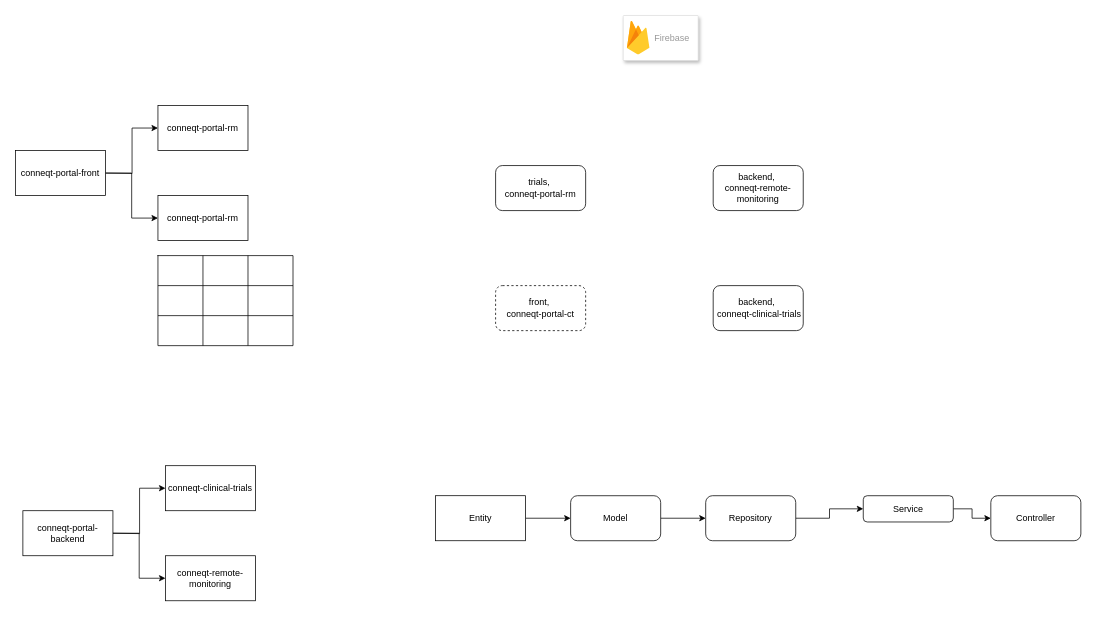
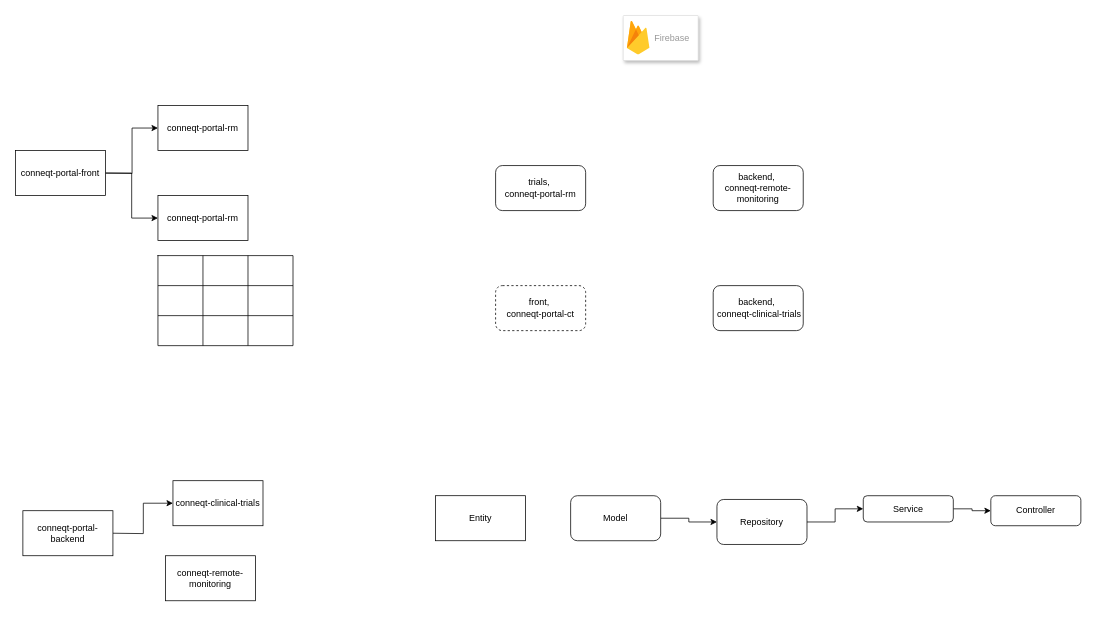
(210, 488) -> (218, 503)
(545, 518) -> none
(750, 518) -> (762, 522)
(1035, 518) -> (1035, 510)
(139, 567) -> none
